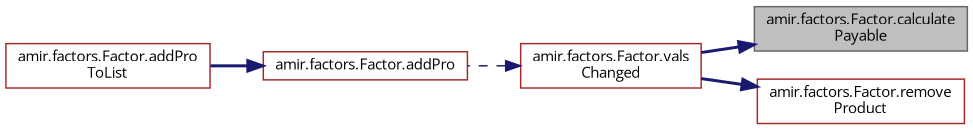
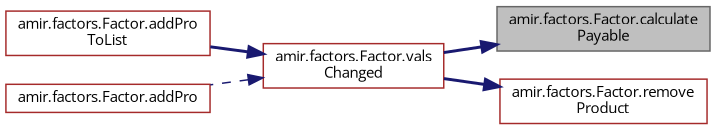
(229, 66) -> (229, 49)
